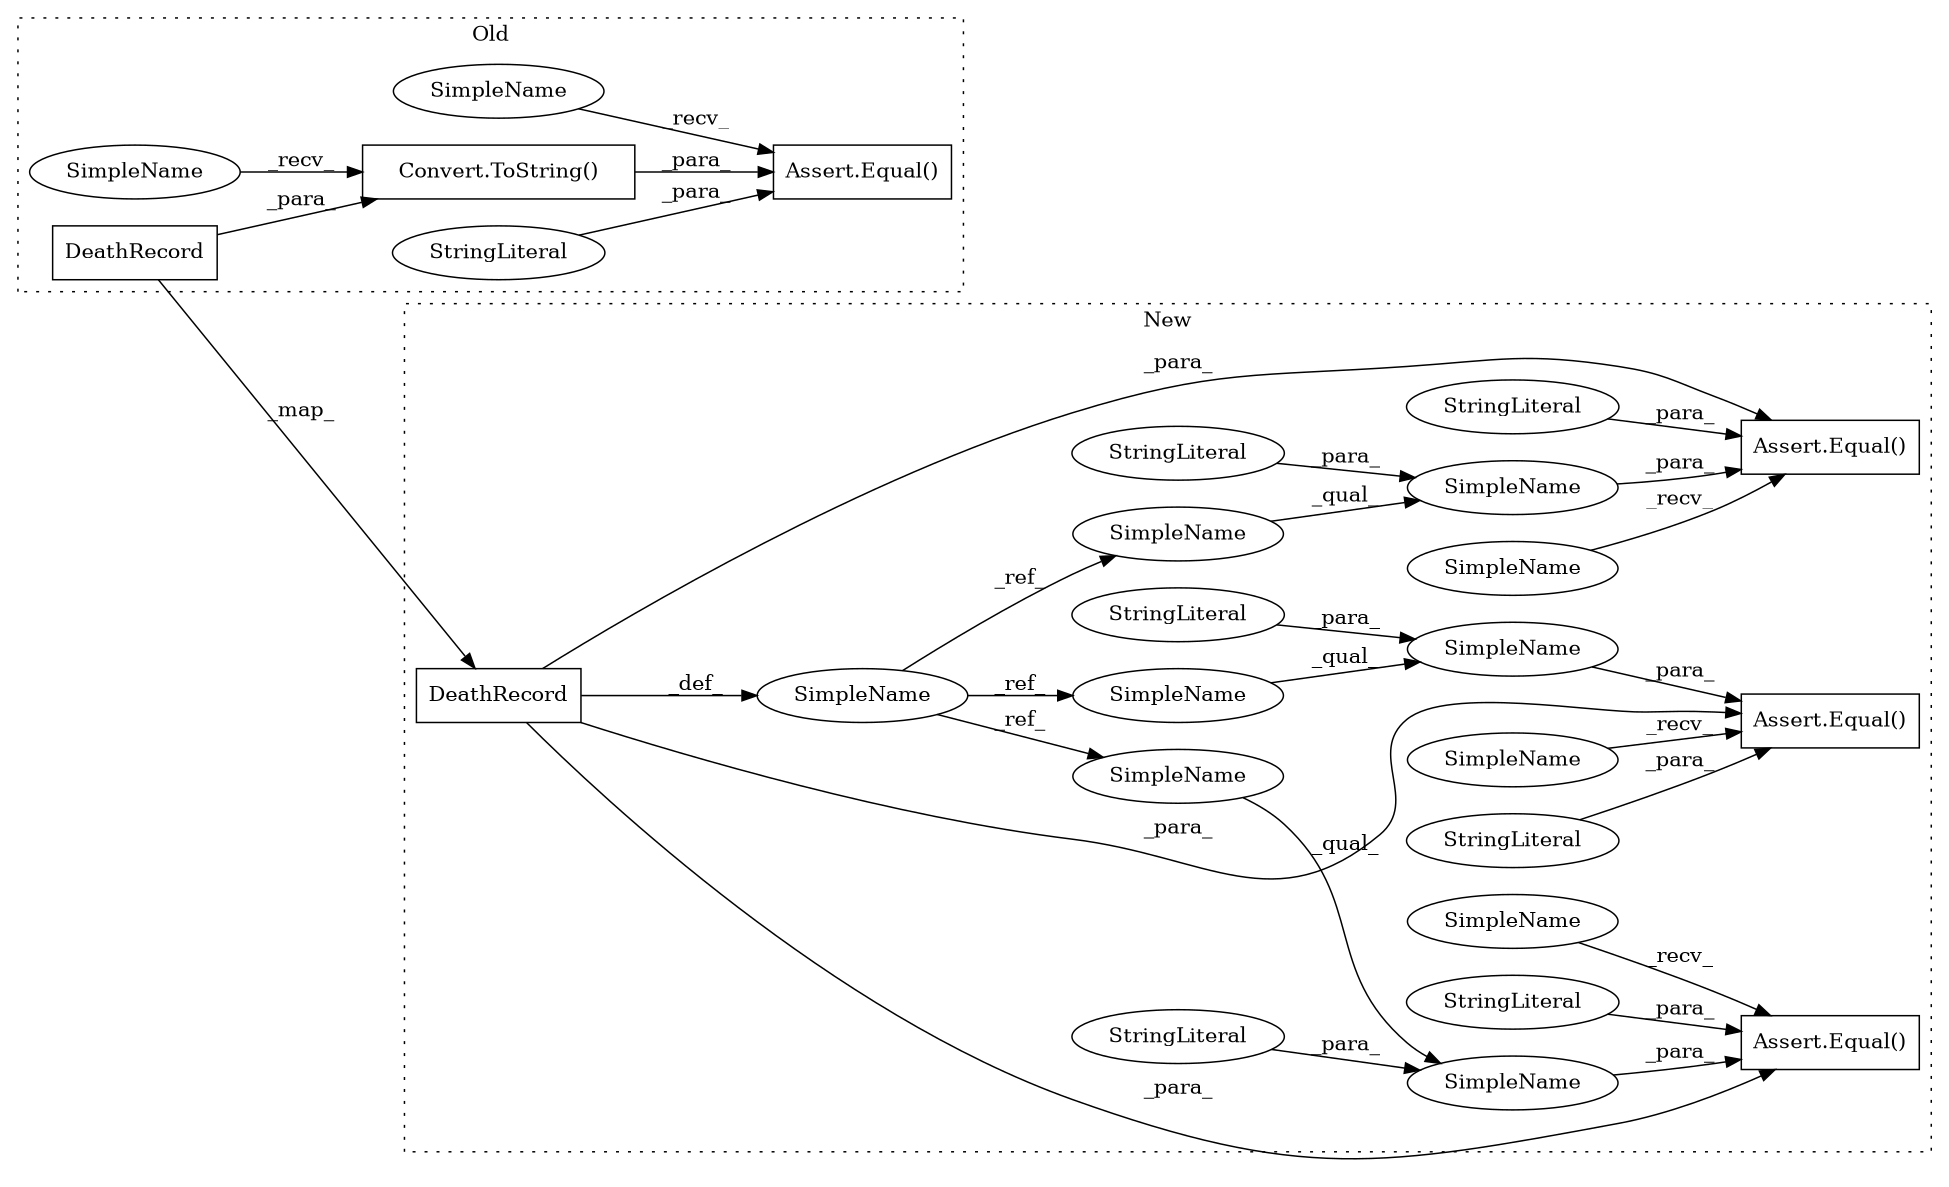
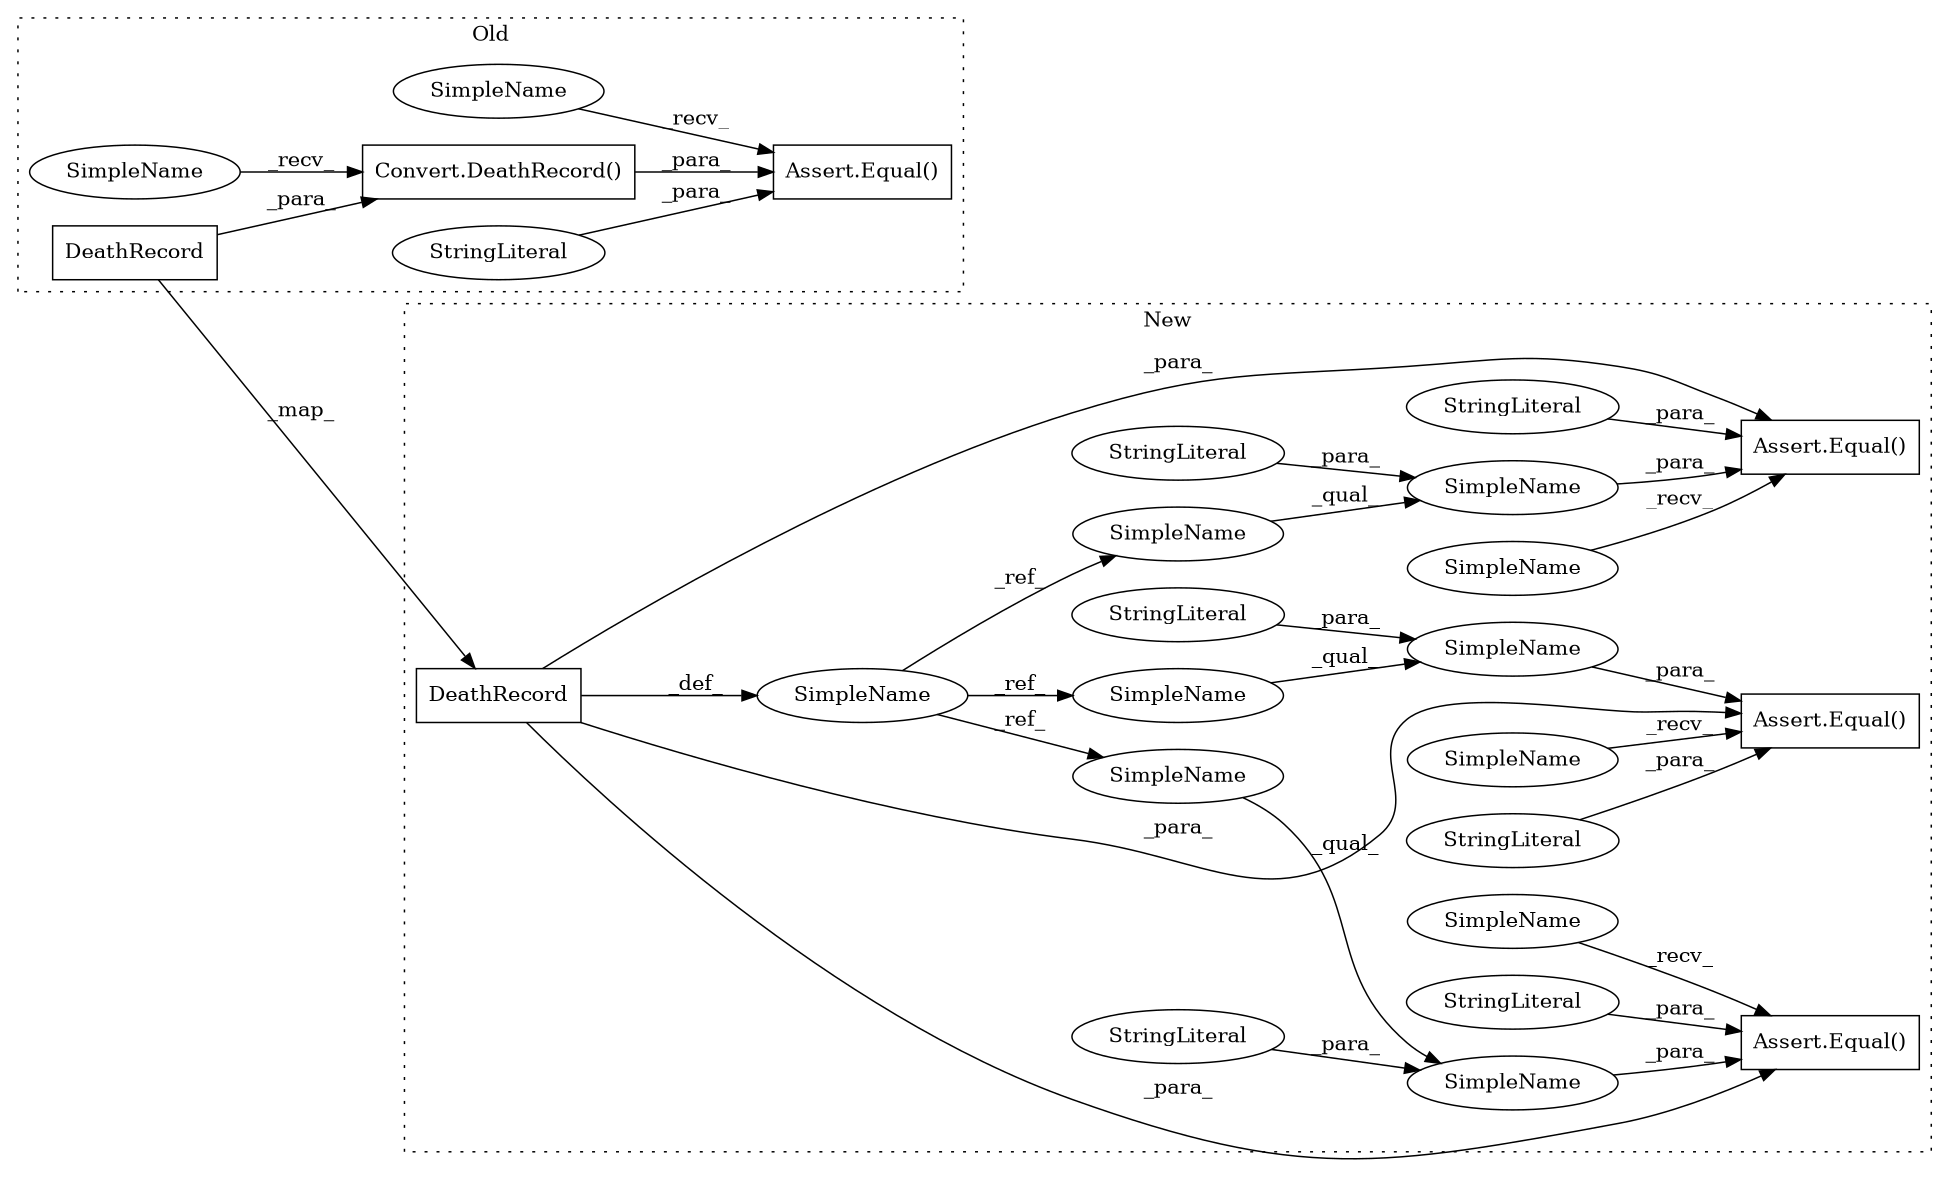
(499, 172) -> (499, 172)
